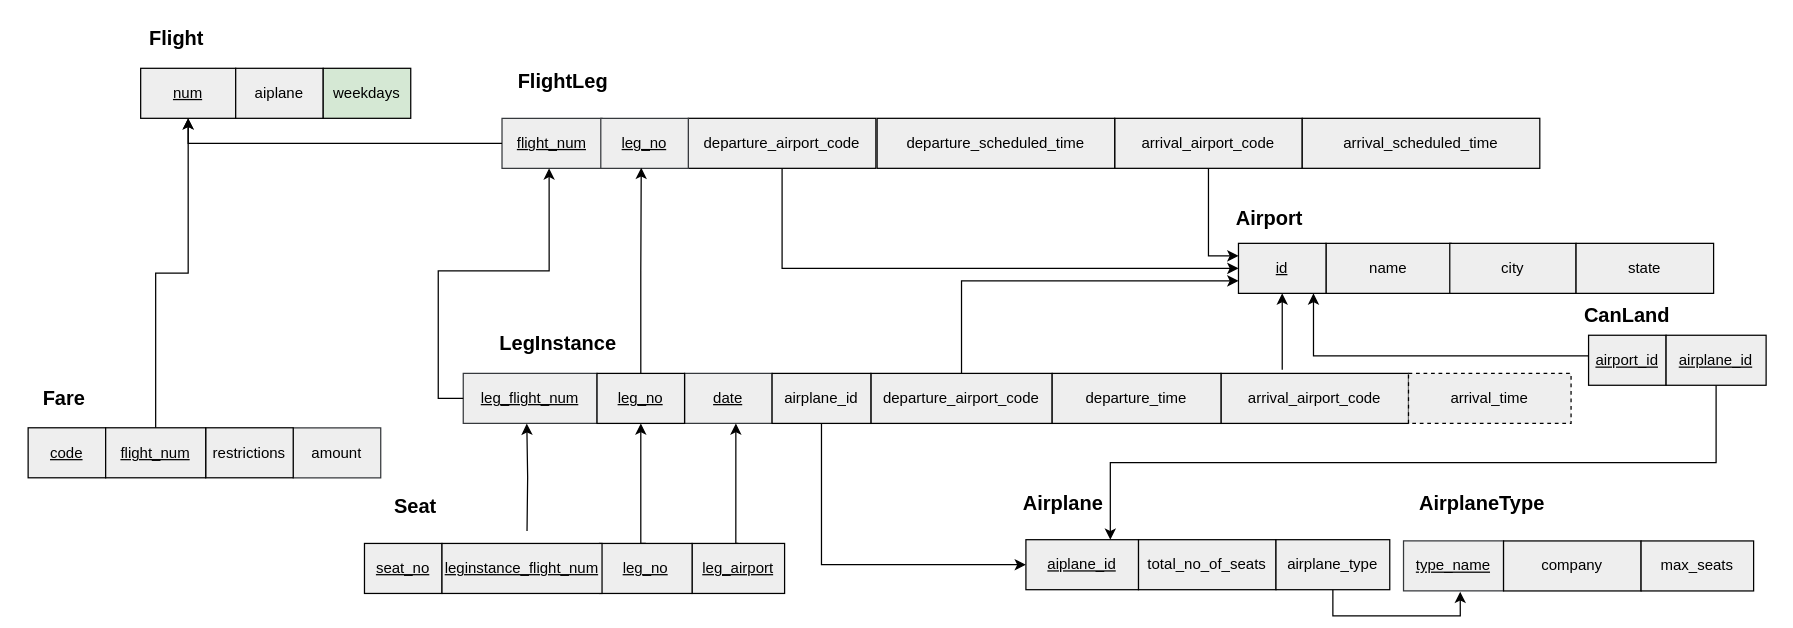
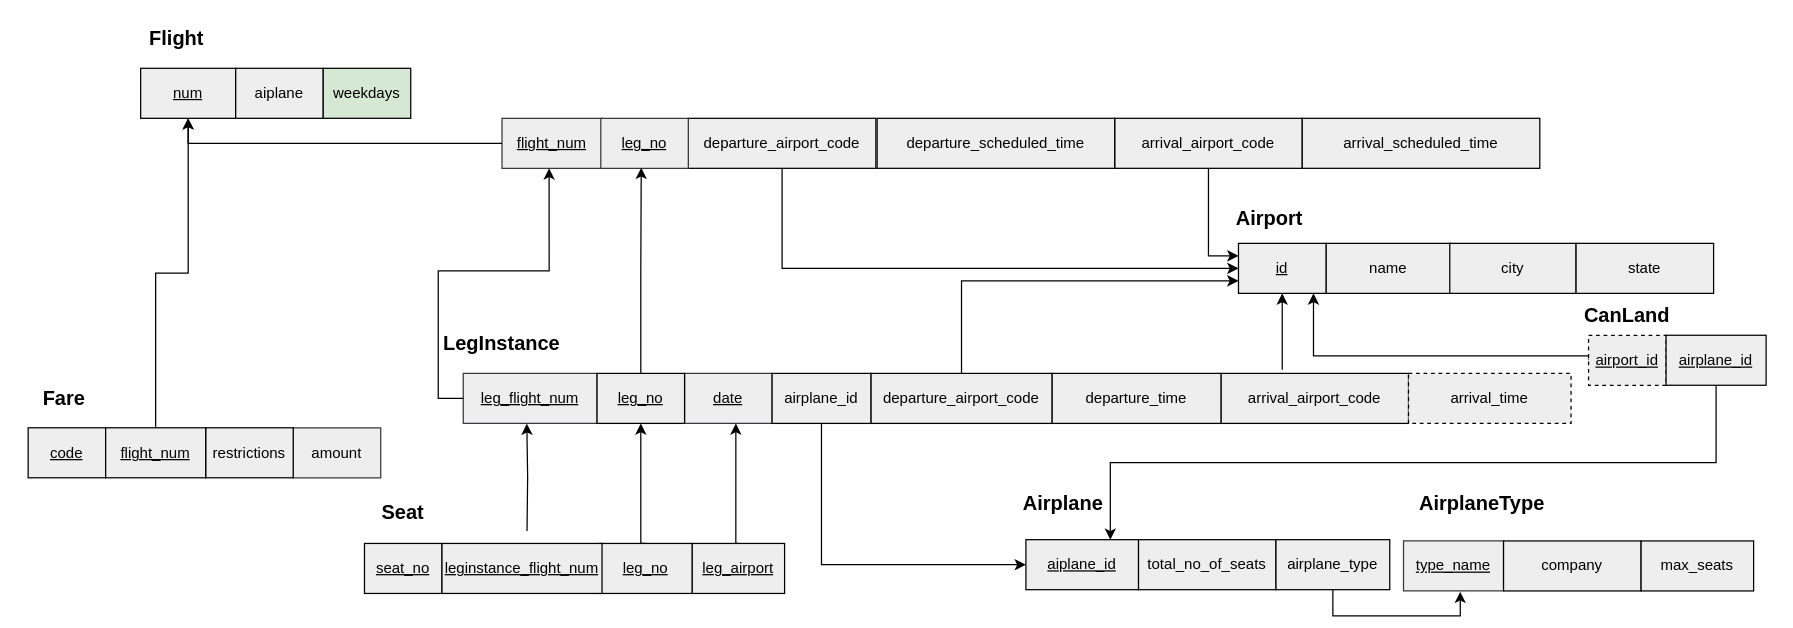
(563, 81) -> none
(558, 343) -> (502, 343)
(1627, 360) -> (1627, 360)
(416, 506) -> (403, 512)
